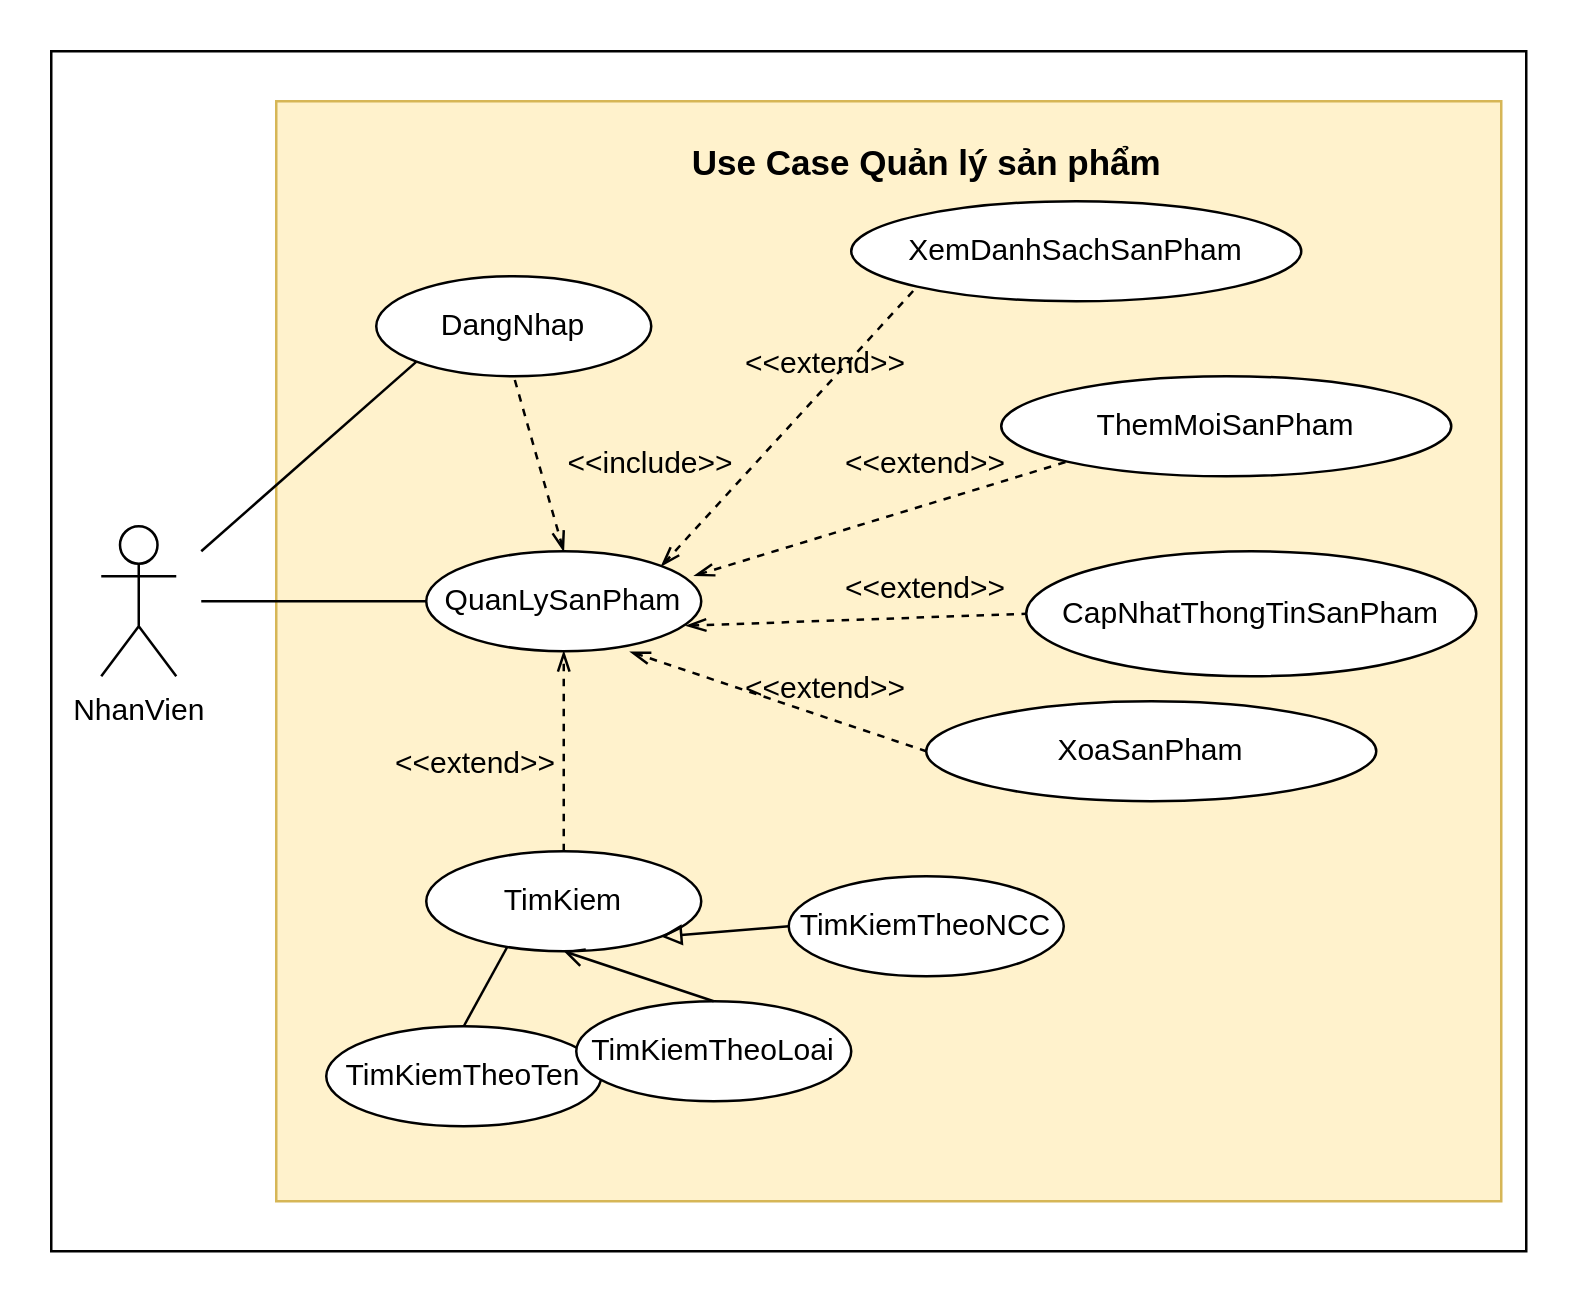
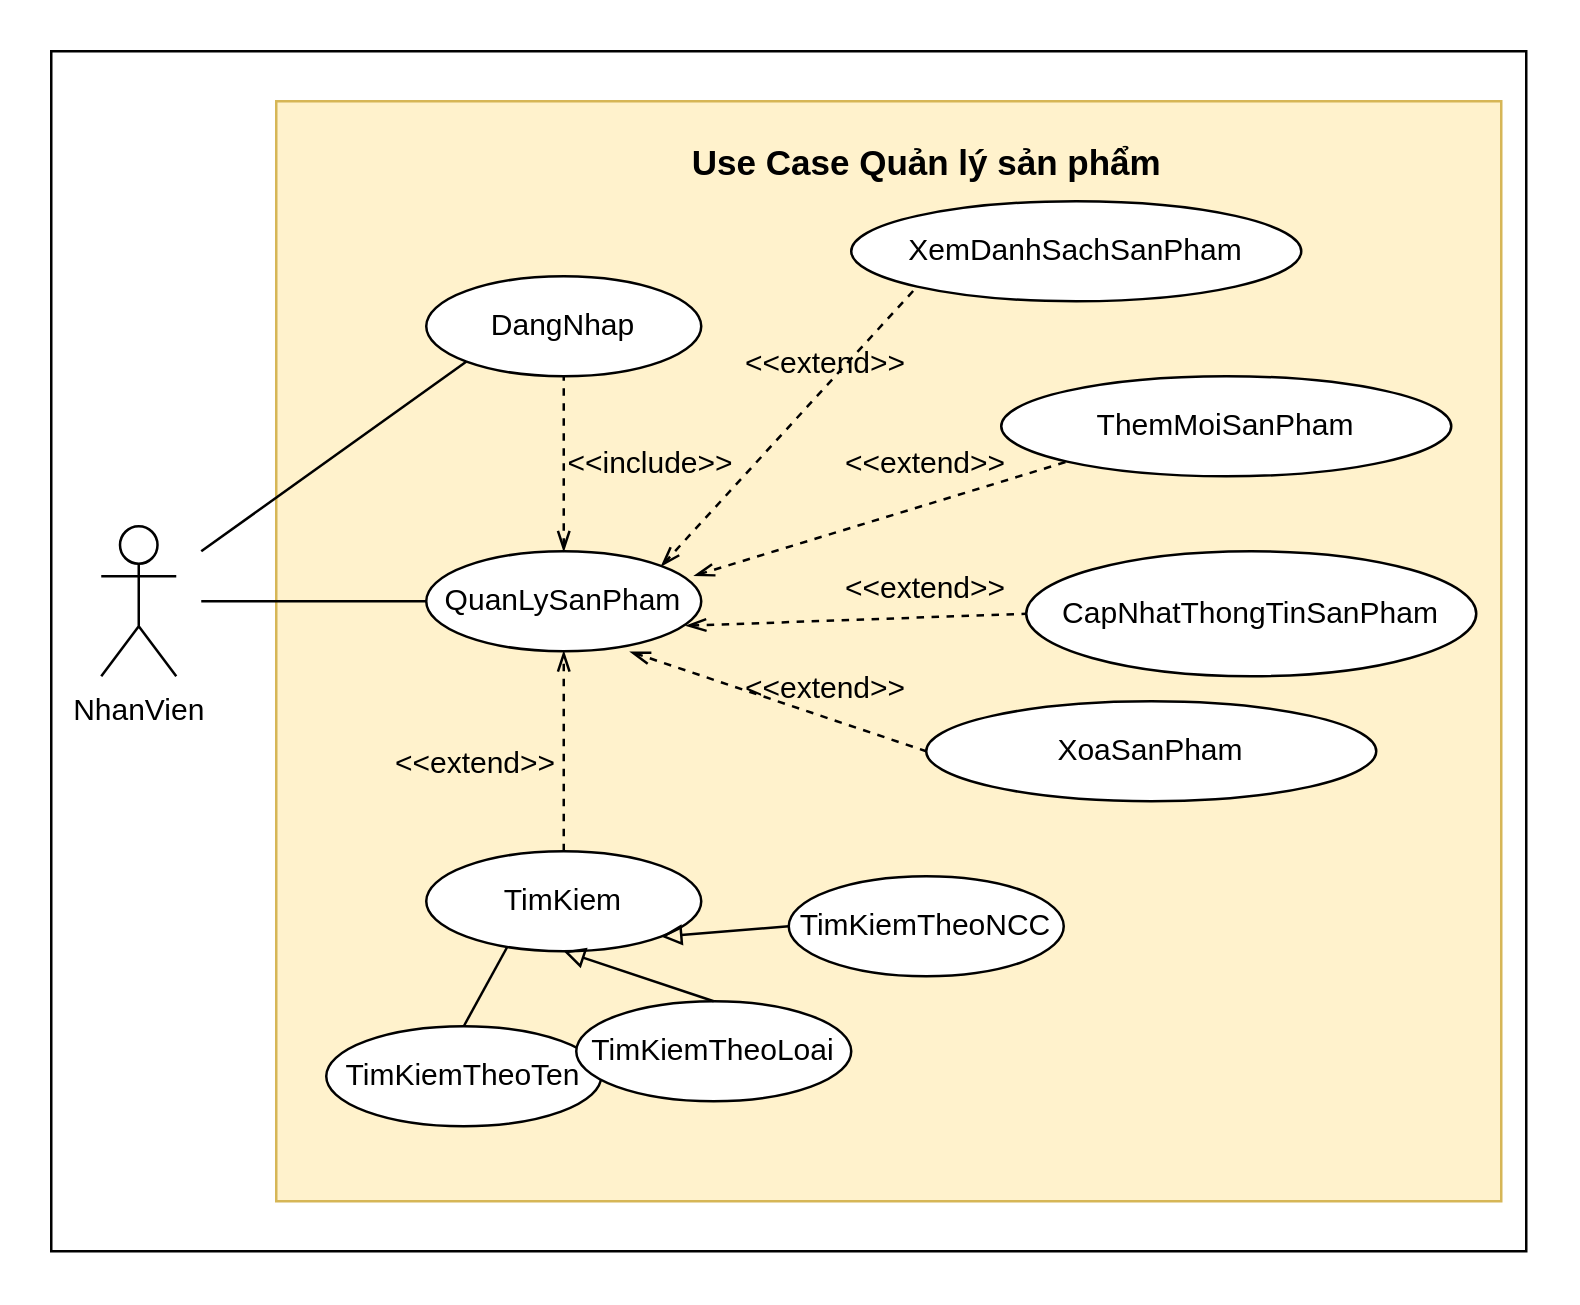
(514, 326) -> (564, 326)
(577, 956) -> (584, 958)
